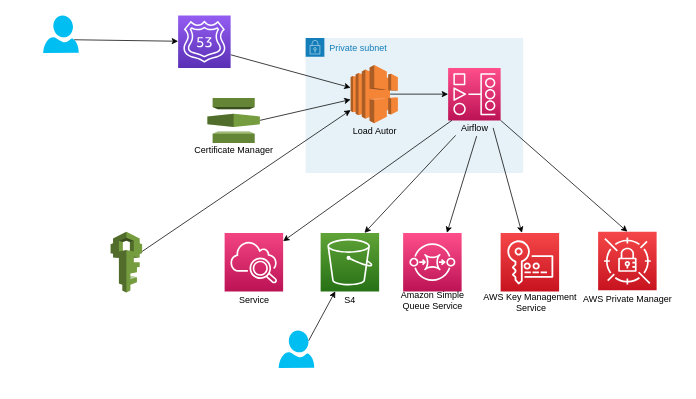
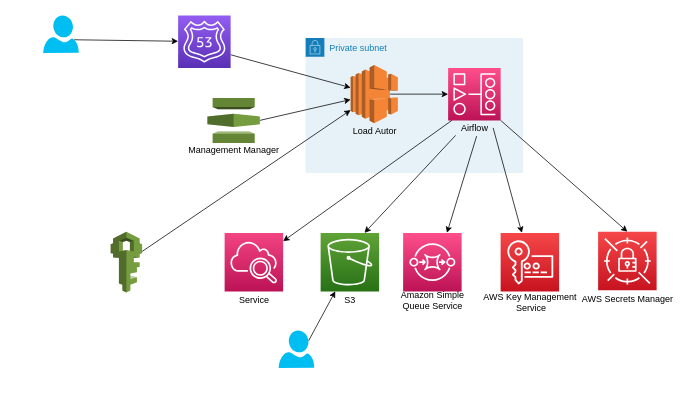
(234, 150) -> (234, 150)
(628, 299) -> (628, 299)
(350, 300) -> (350, 300)
